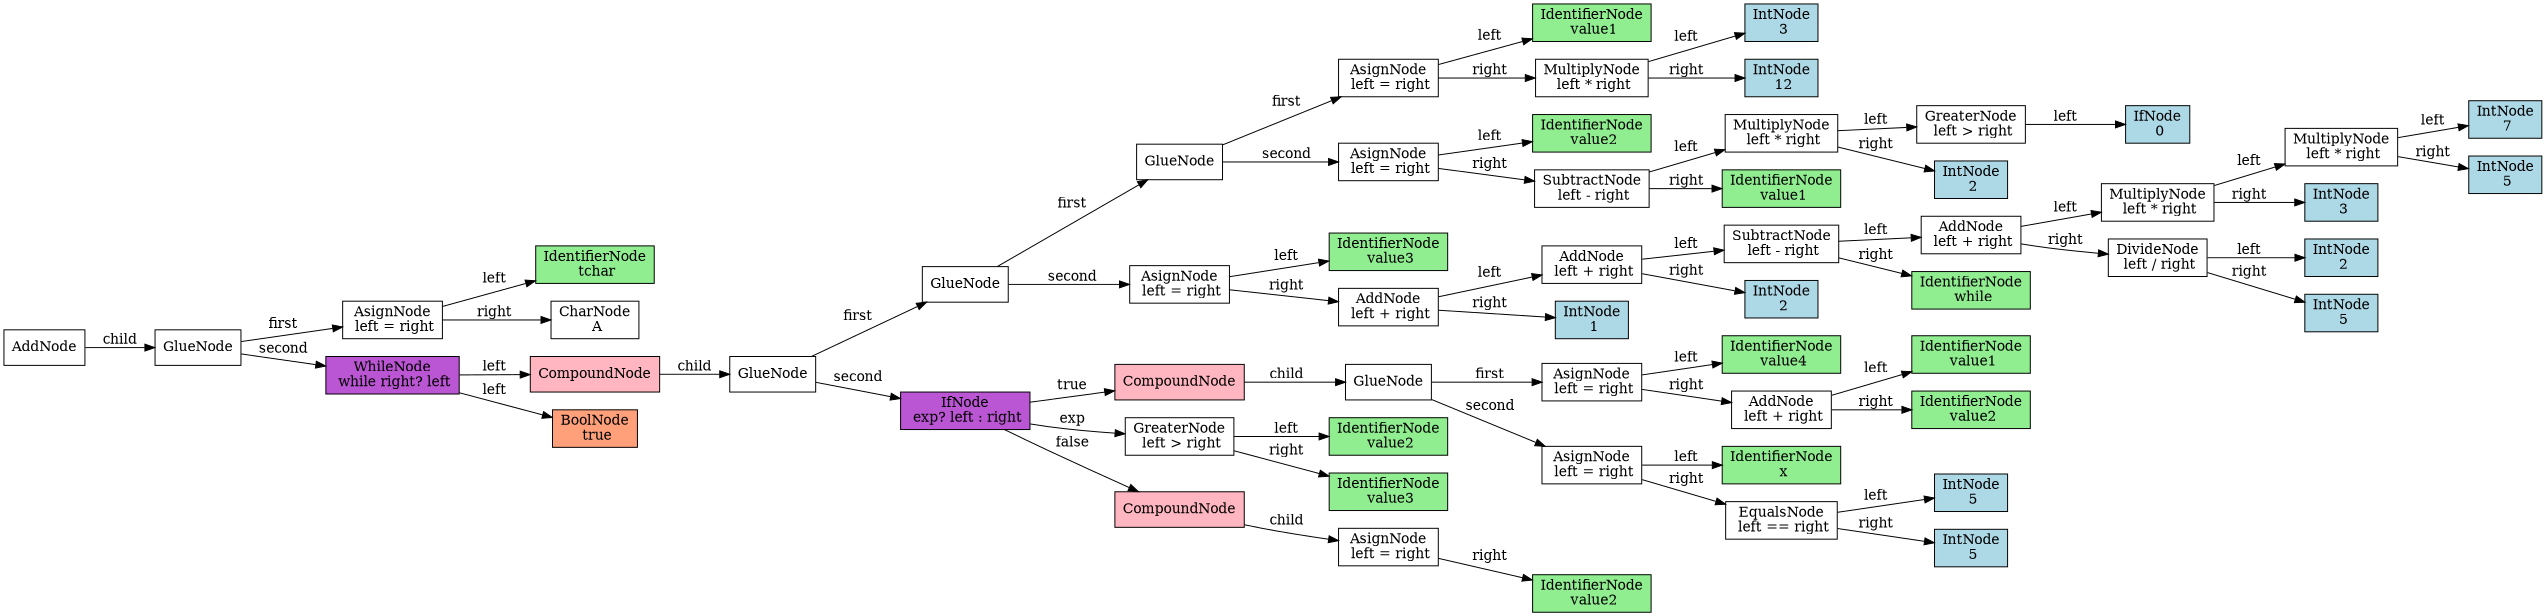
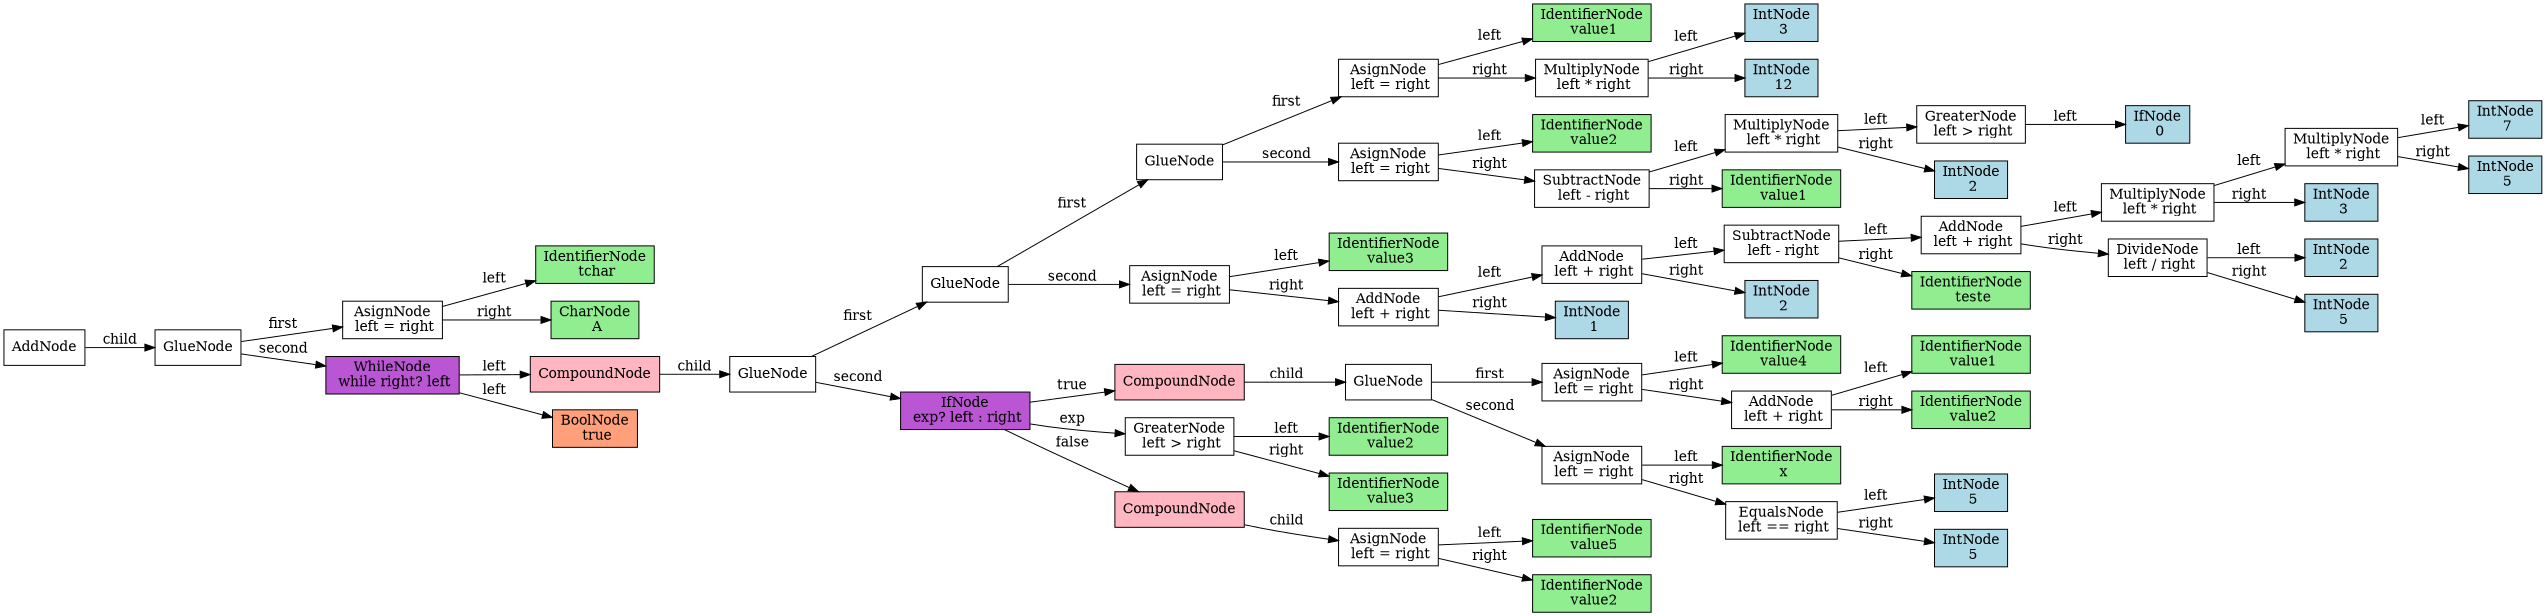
(1971, 290) -> (1971, 290)
(595, 320) -> (595, 320)
none -> (1592, 538)
